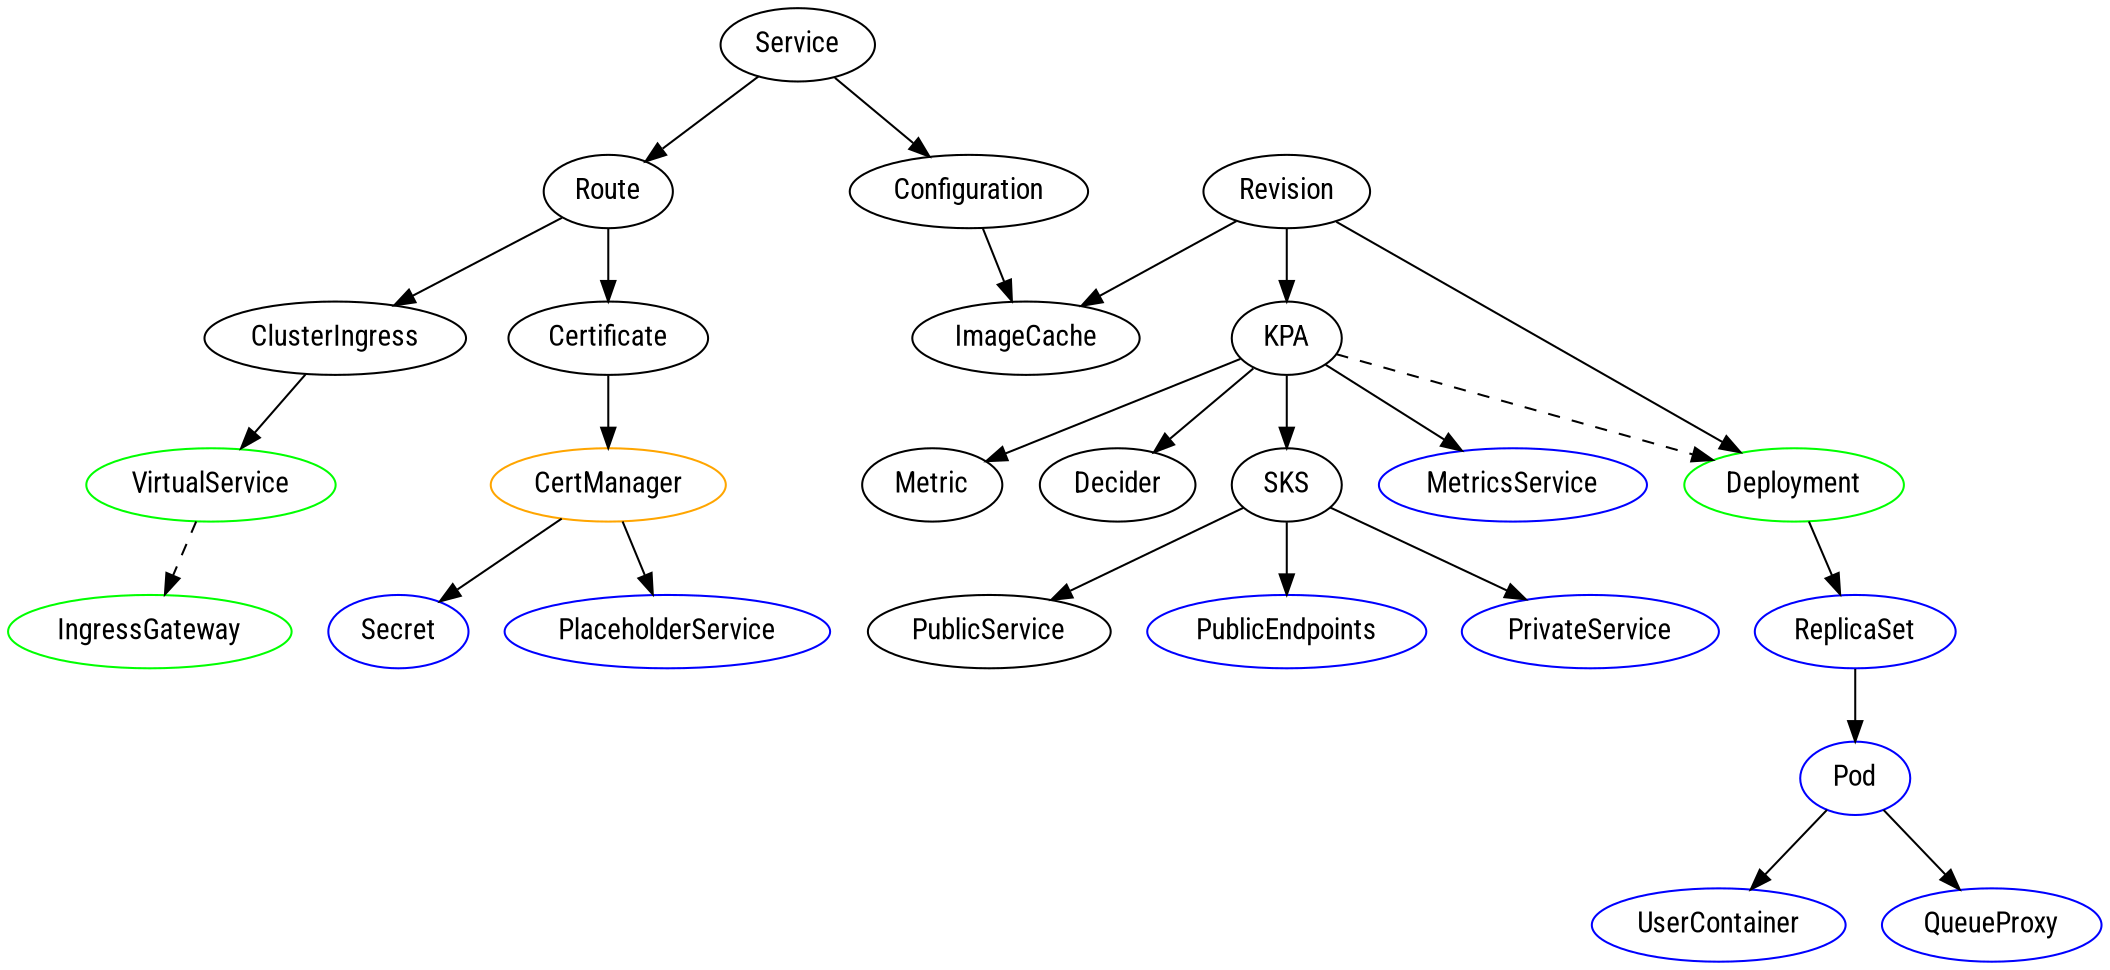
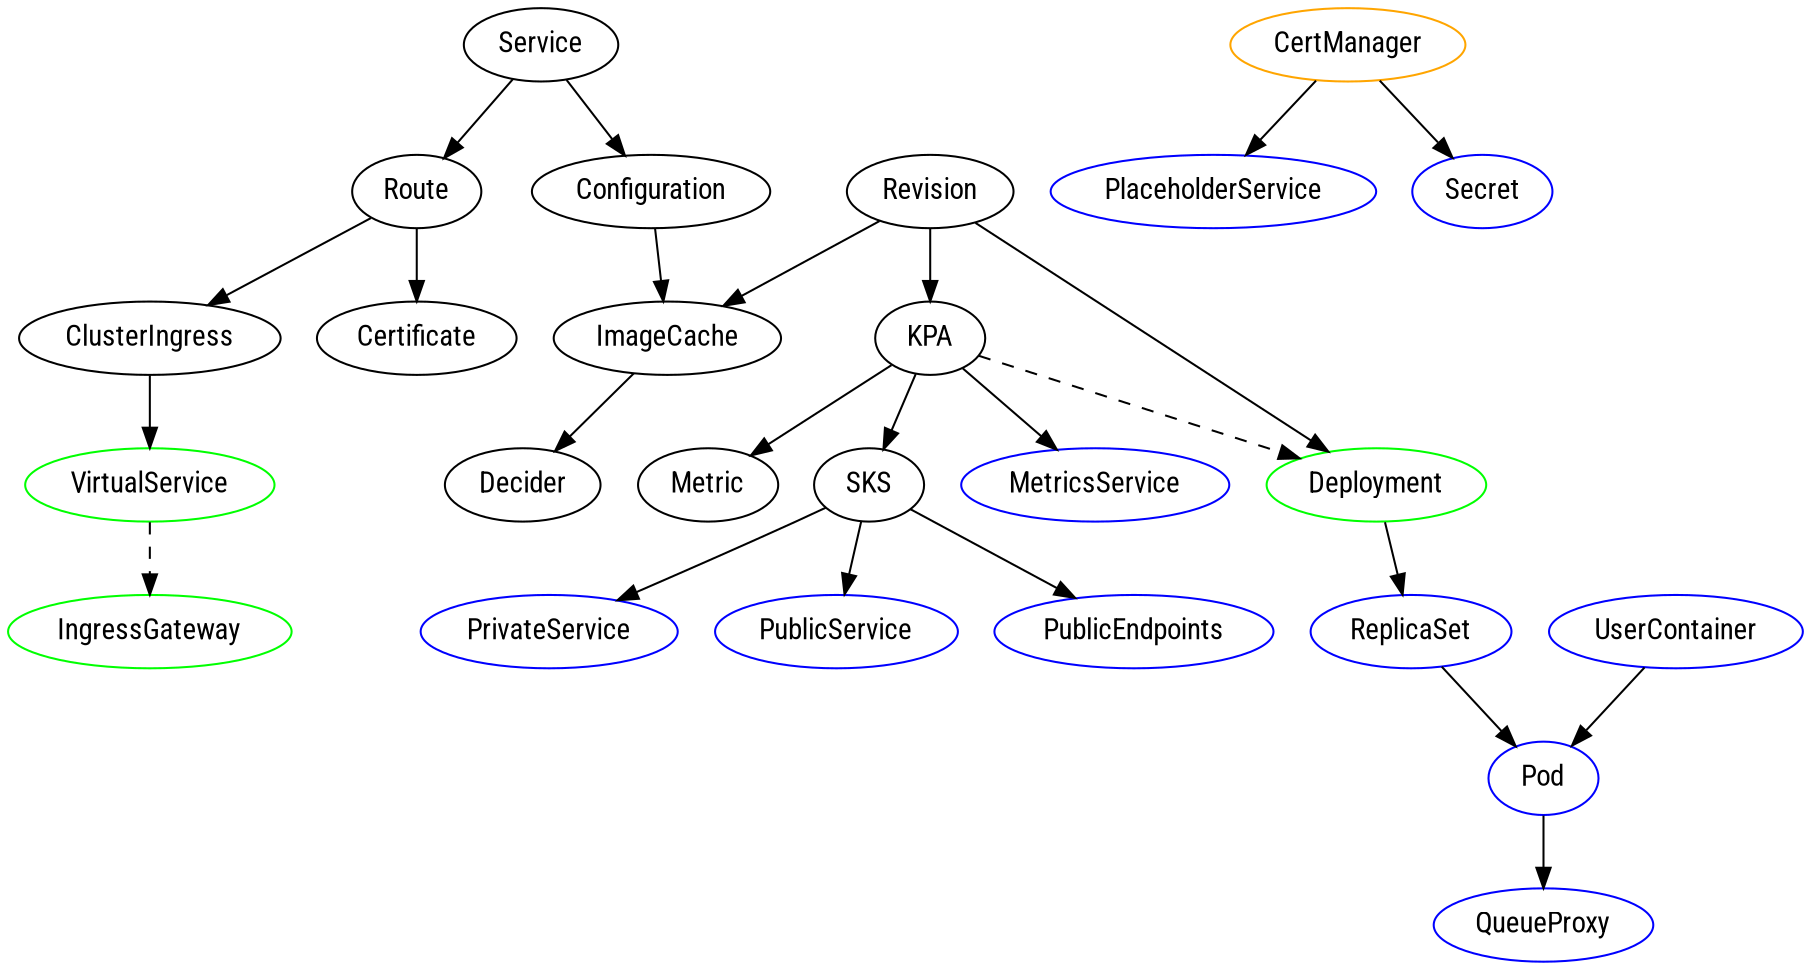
(608, 402) -> none
(1212, 404) -> (602, 405)
(989, 632) -> (836, 632)
(1796, 842) -> (1615, 699)
